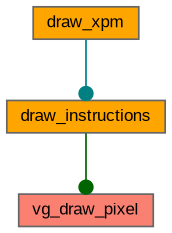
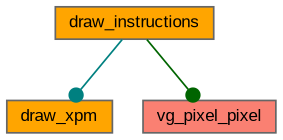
(86, 63) -> (101, 65)
(86, 210) -> (209, 117)
